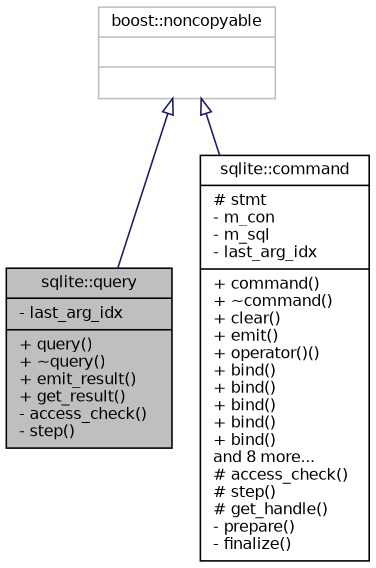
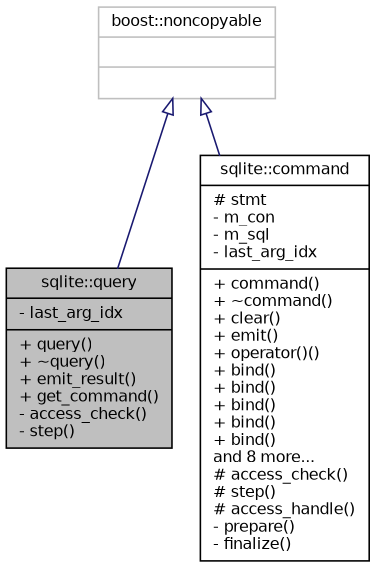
(73, 397) -> (89, 397)
(271, 510) -> (285, 510)
